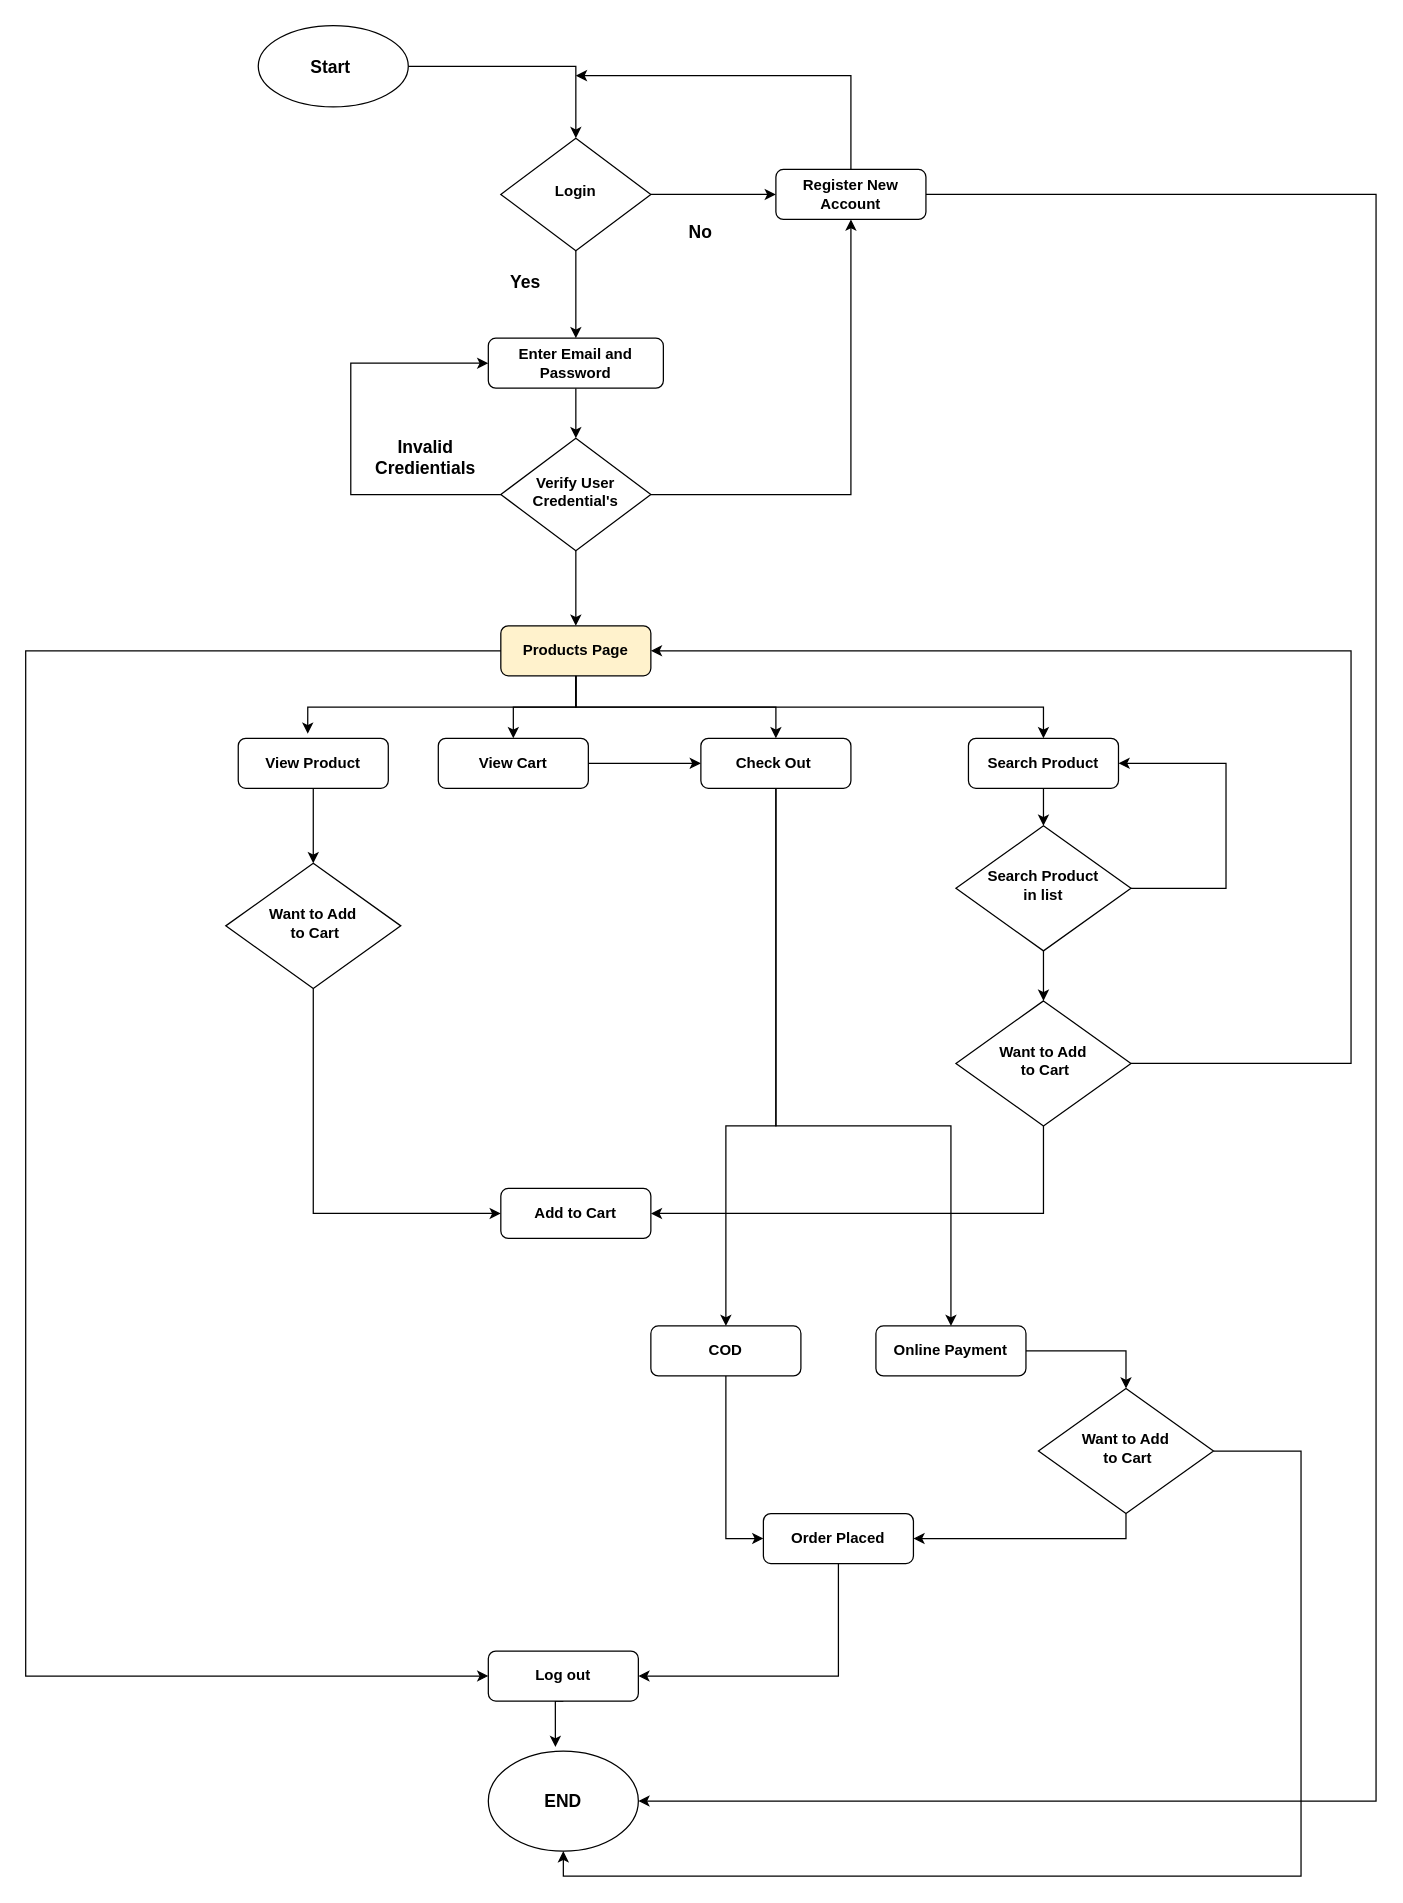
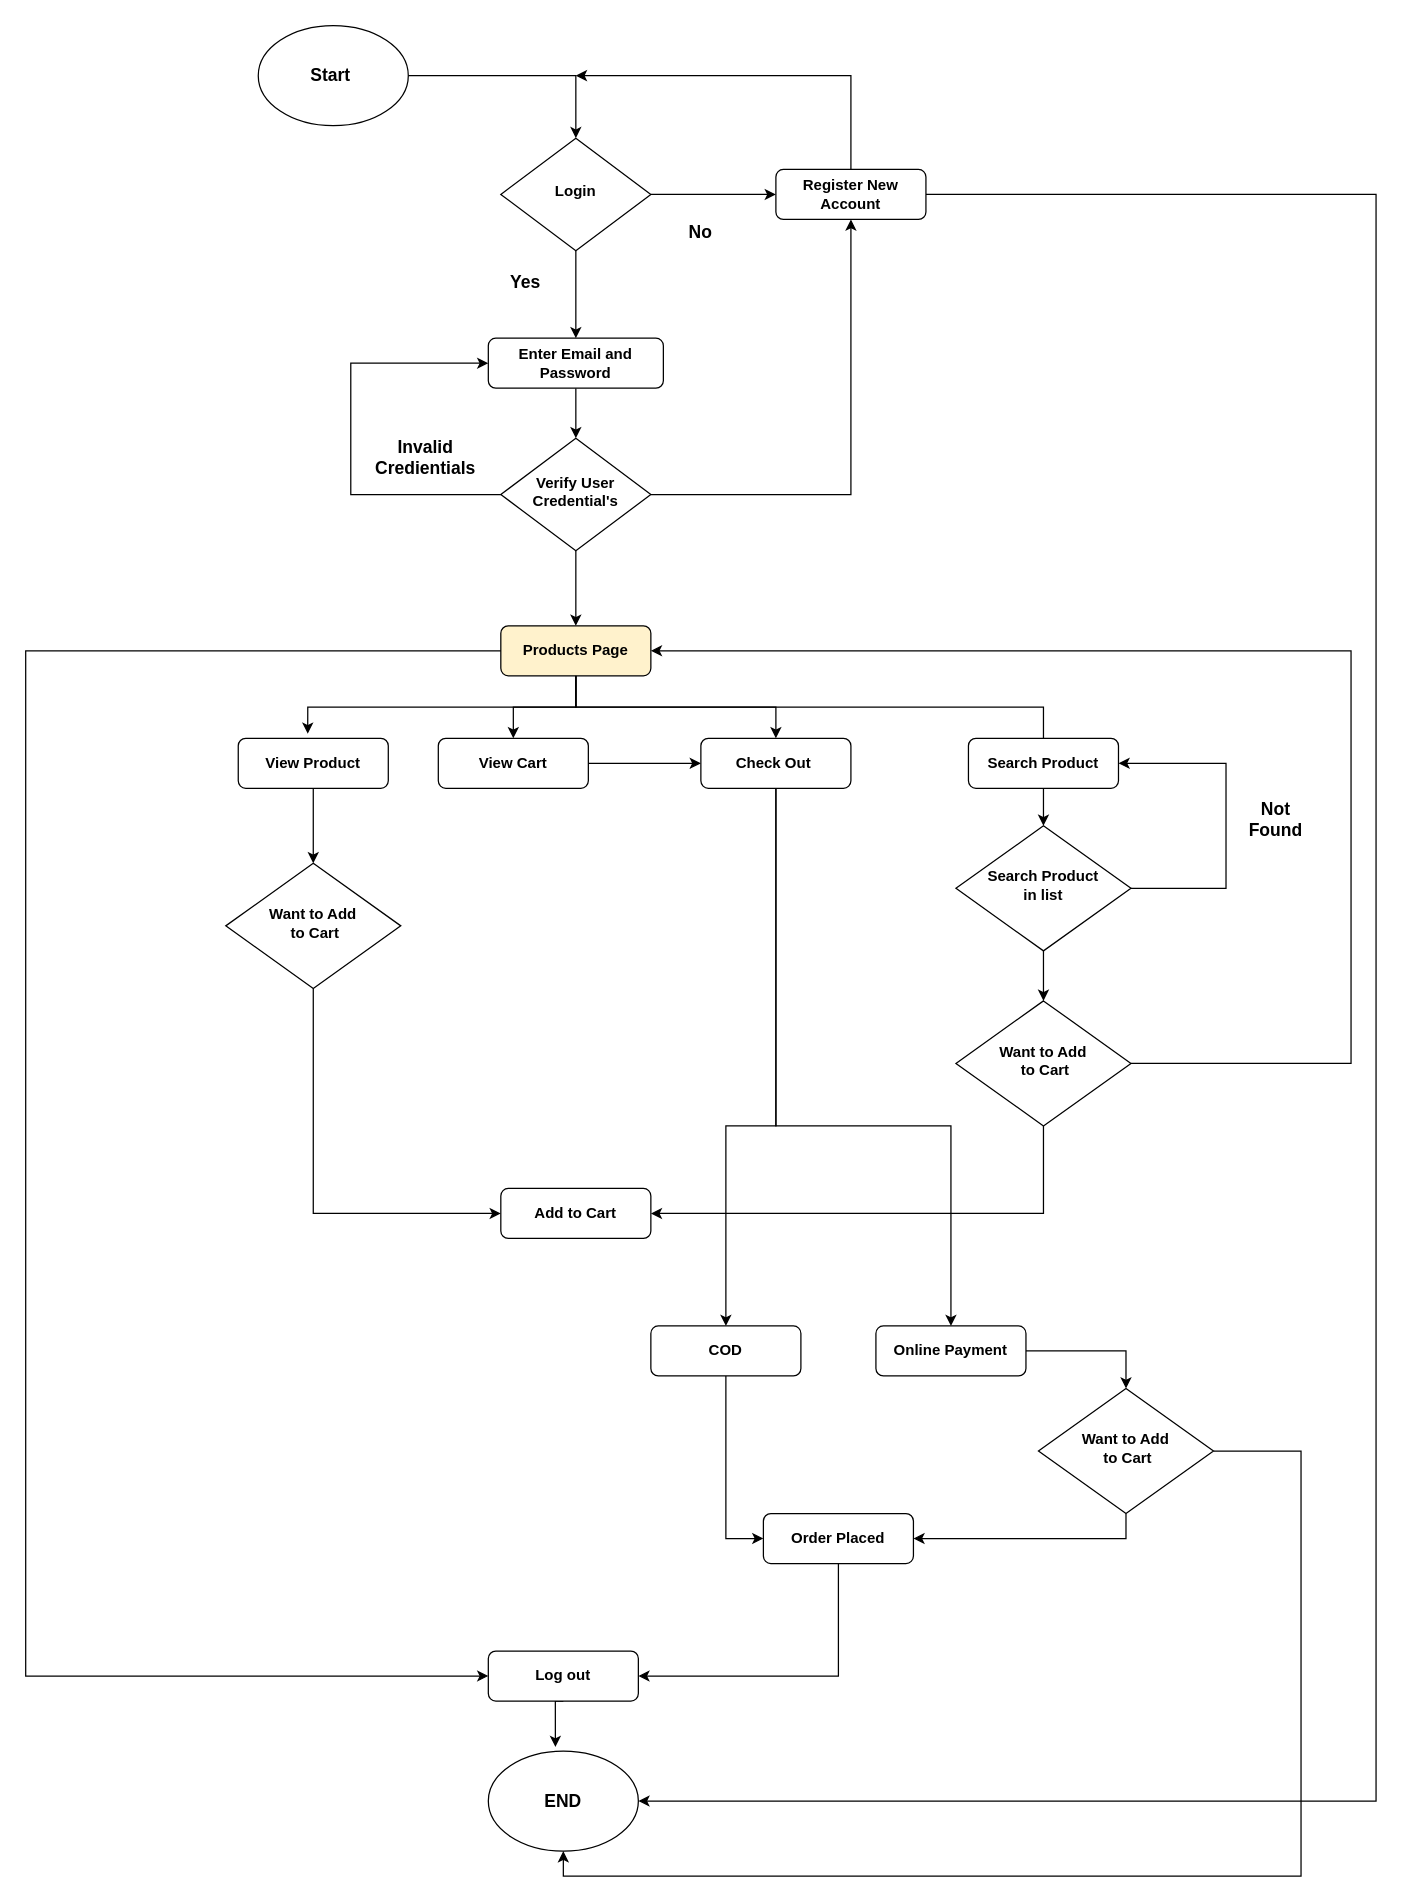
(333, 66) -> (333, 76)
(1043, 728) -> (1043, 732)
none -> (1276, 819)
